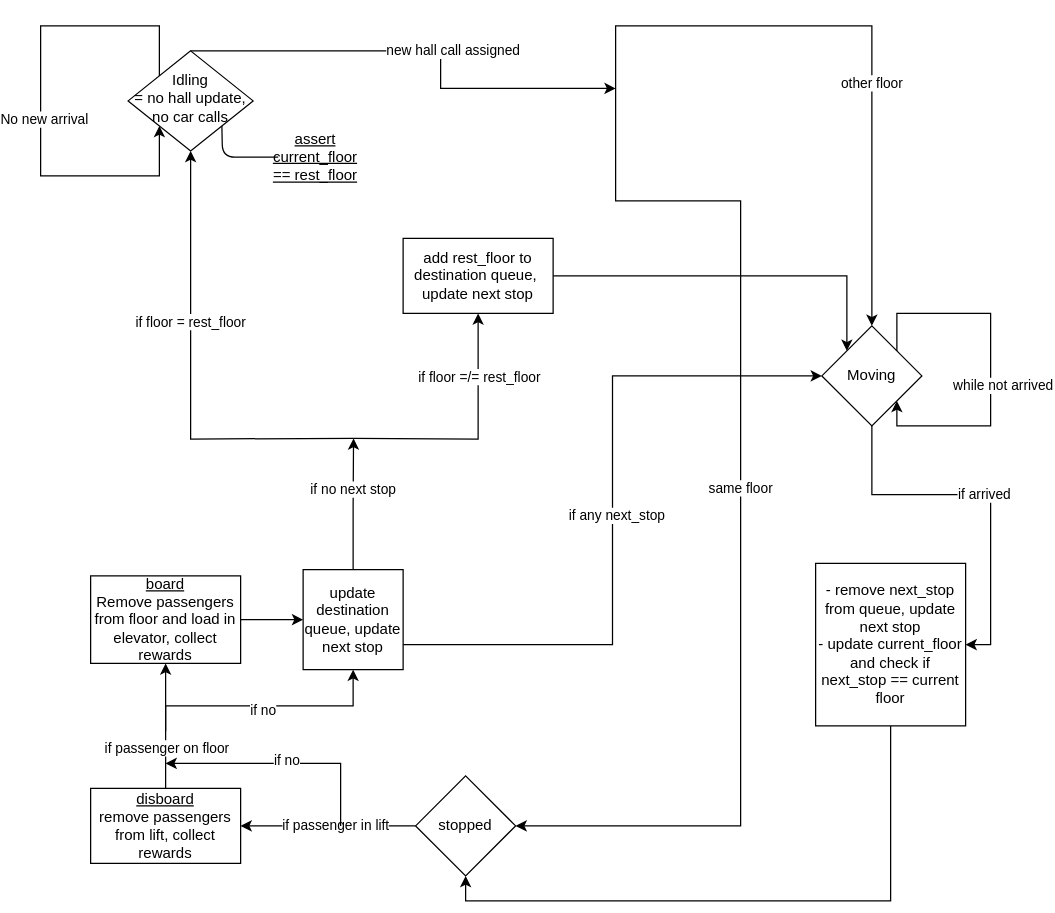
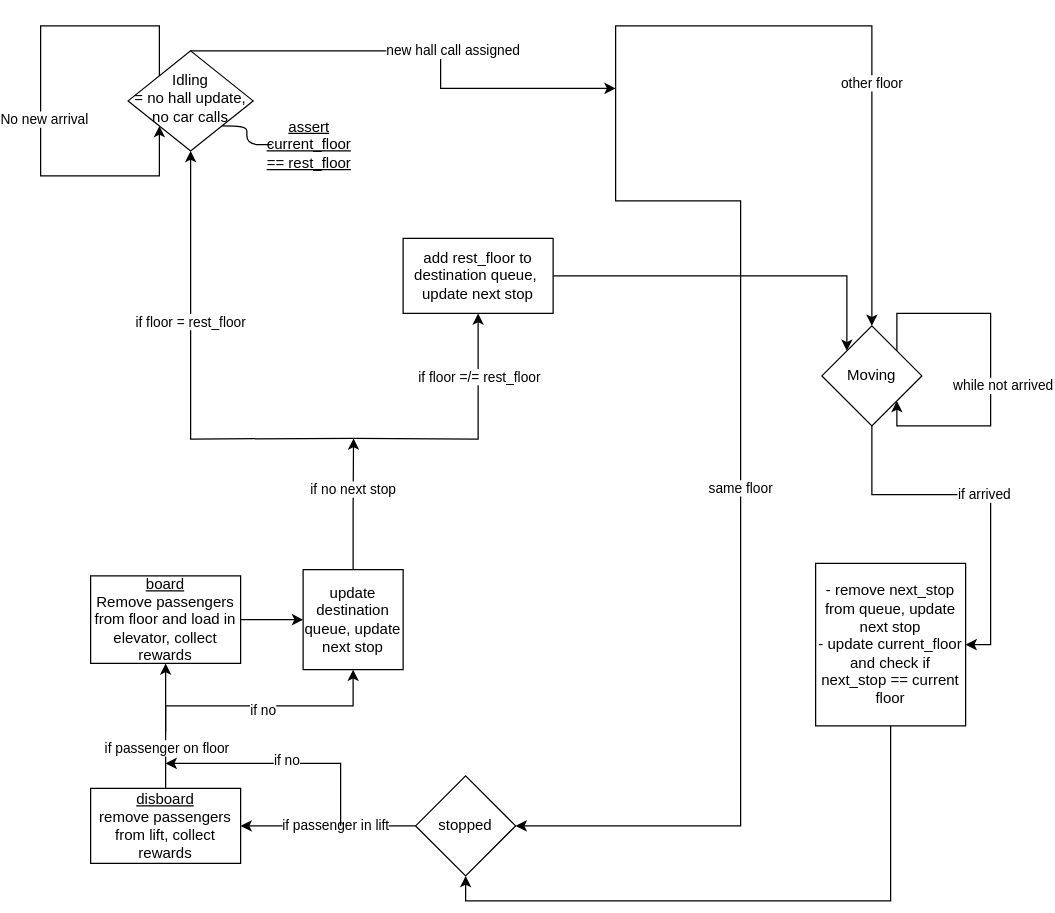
(316, 157) -> (309, 144)
(613, 514) -> none
